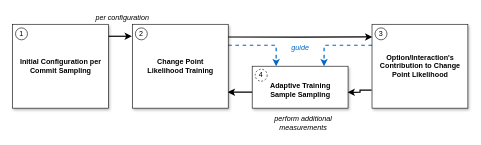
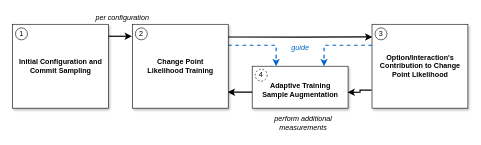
(61, 66) -> (61, 66)
(301, 90) -> (301, 90)
